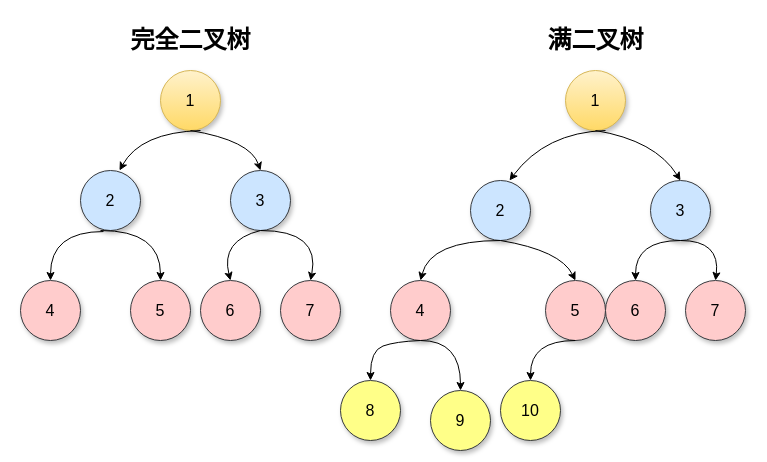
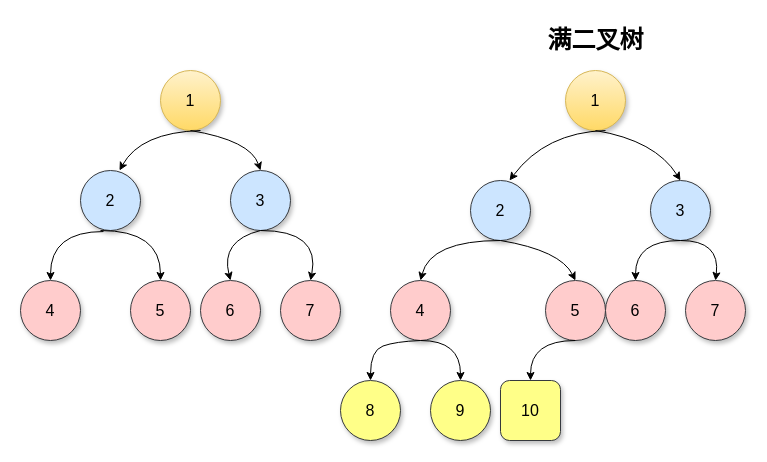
(191, 41) -> none
(531, 411) -> (531, 411)
(461, 421) -> (461, 411)
